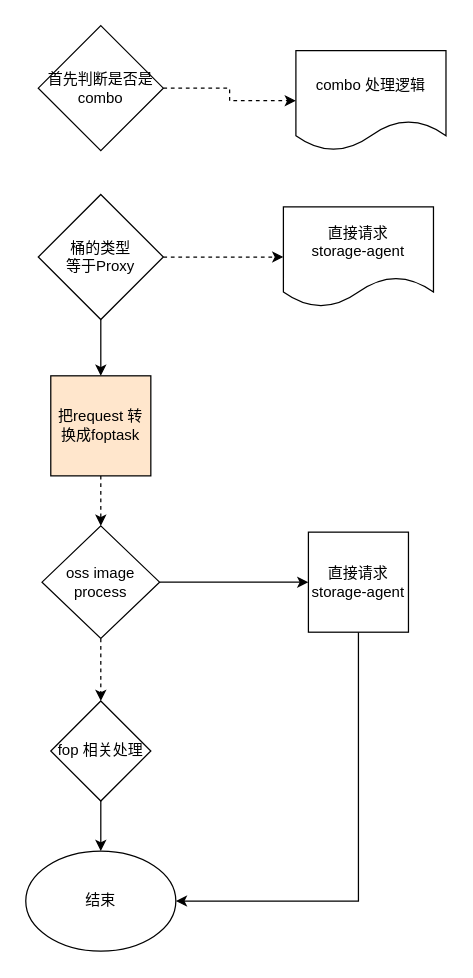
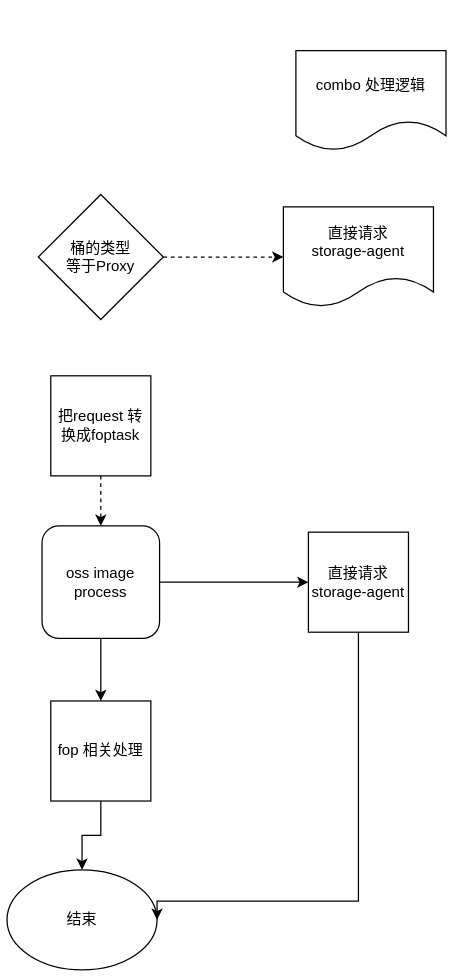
(101, 88) -> none
(229, 90) -> none
(101, 344) -> none
(101, 426) -> (101, 426)
(101, 582) -> (101, 582)
(101, 664) -> (101, 664)
(101, 751) -> (101, 751)
(101, 901) -> (82, 919)
